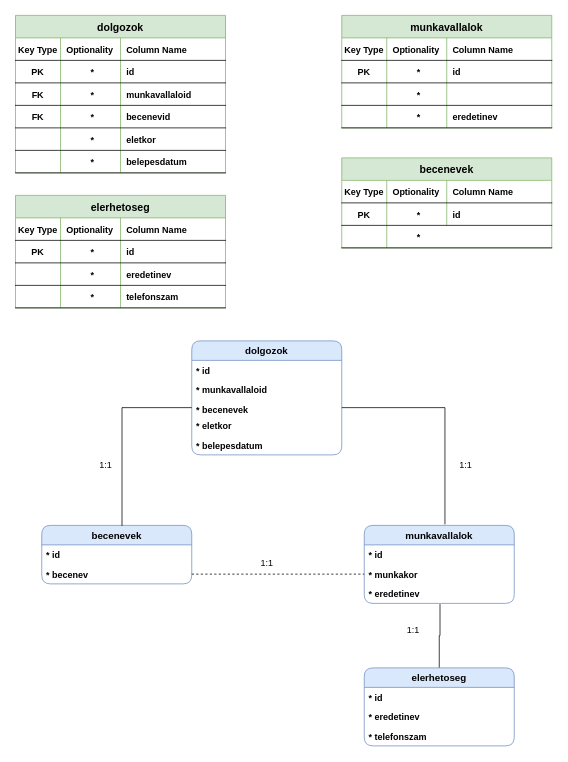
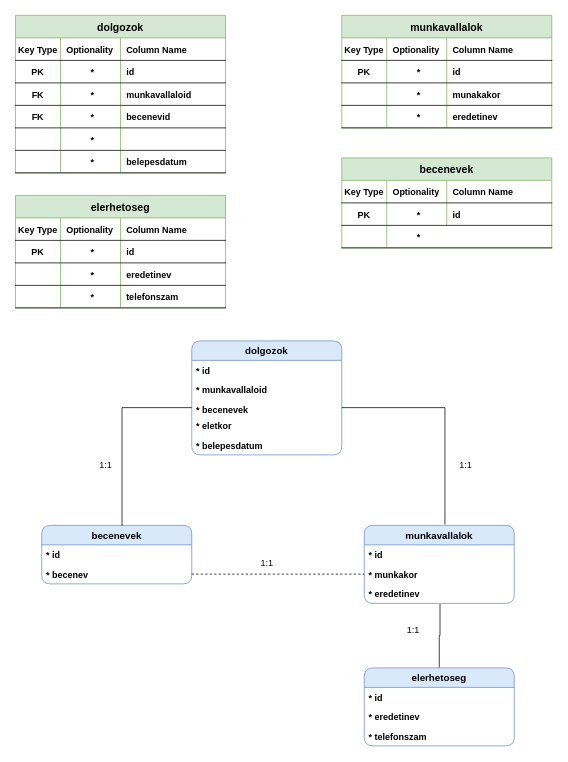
none -> (499, 94)
(173, 139) -> none
